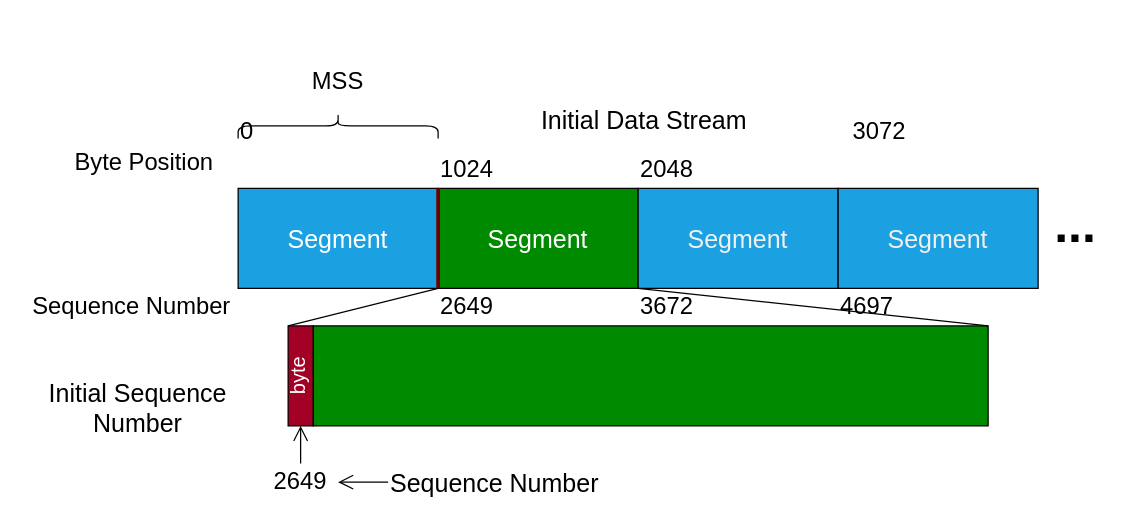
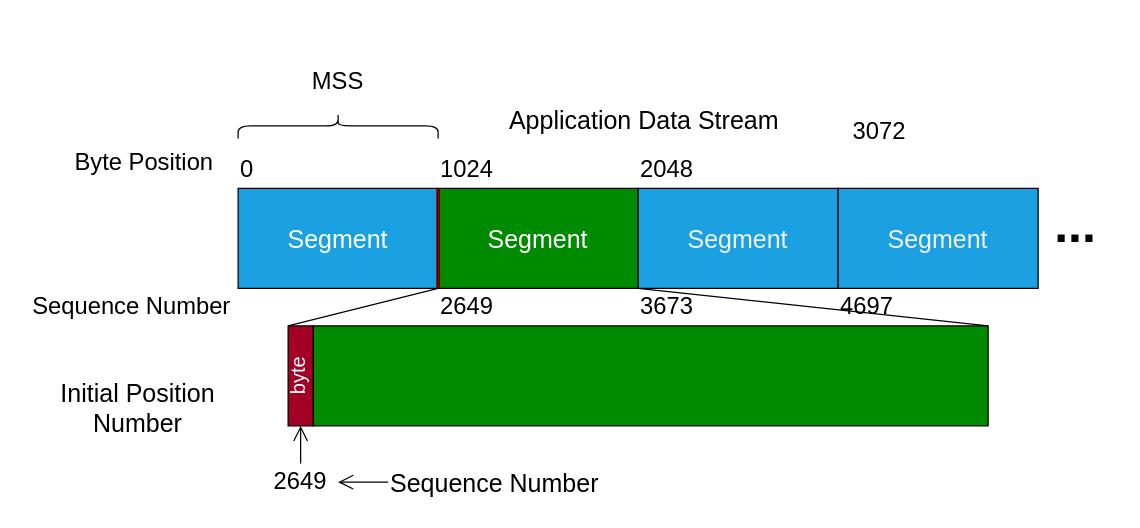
(644, 119) -> (644, 119)
(276, 132) -> (276, 169)
(667, 307) -> (667, 307)
(138, 407) -> (138, 407)
